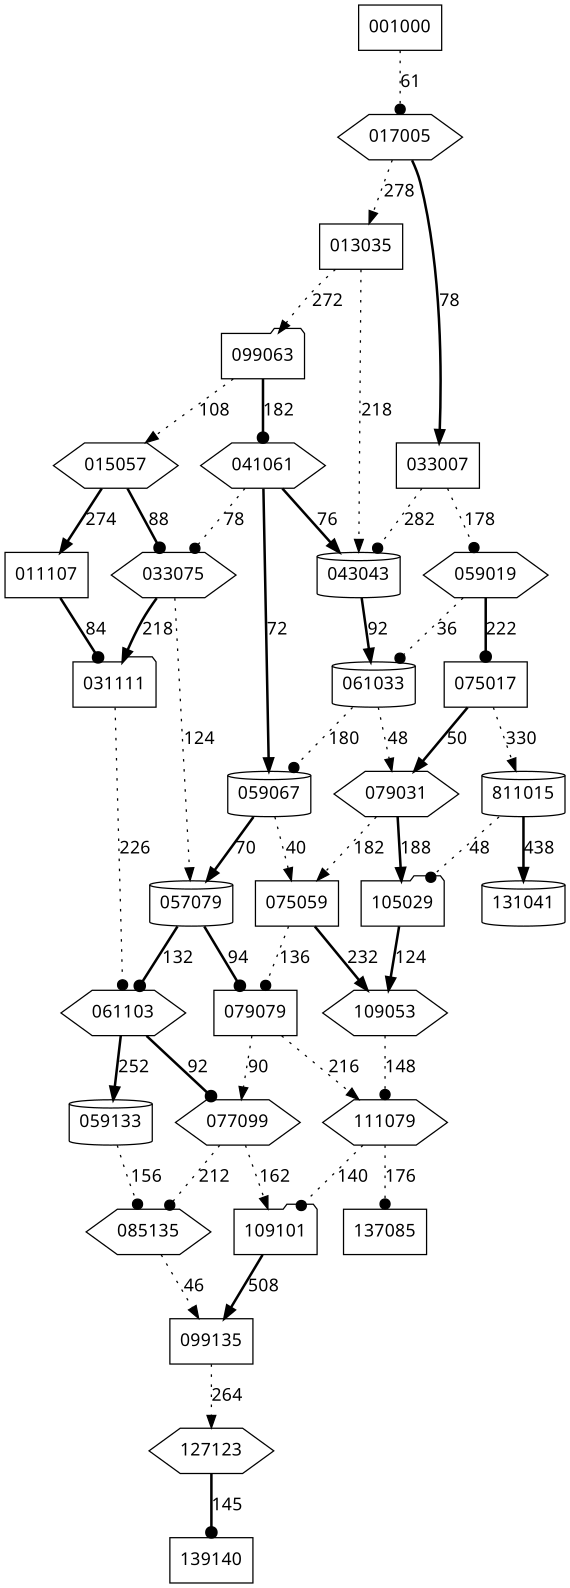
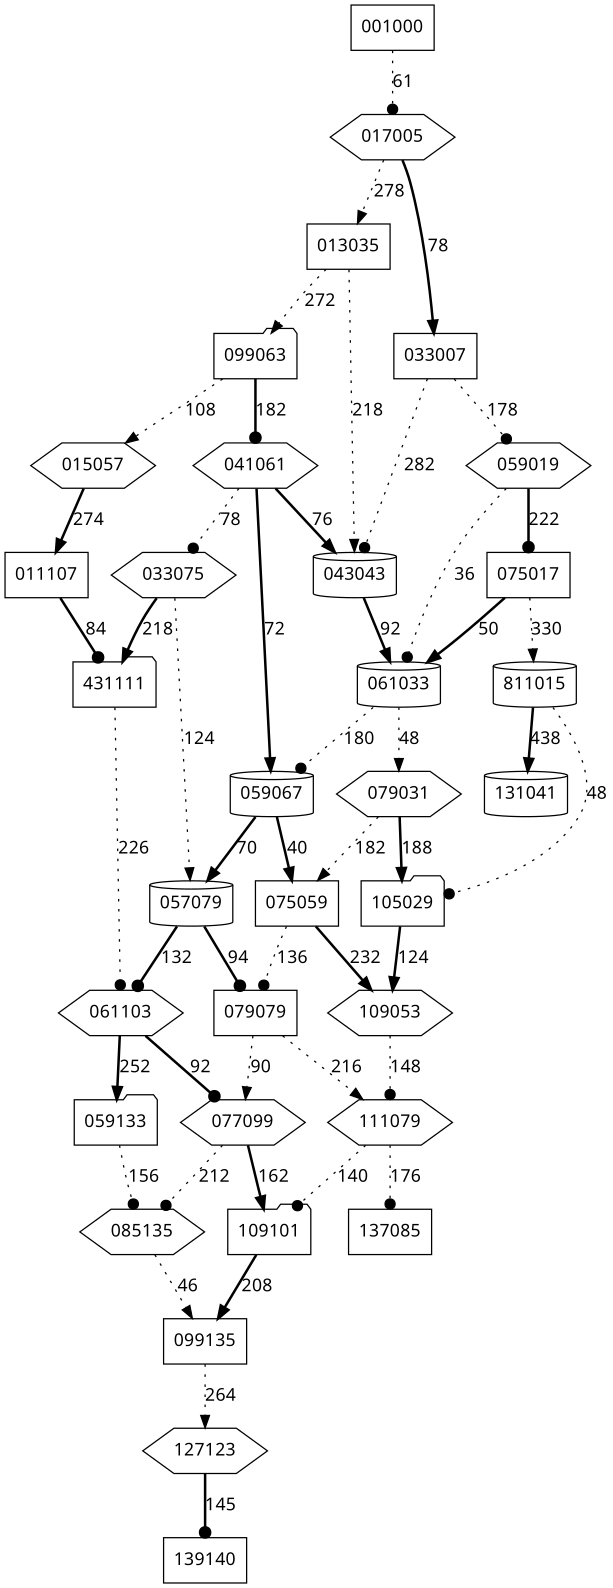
(142, 516) -> none
(115, 685) -> (115, 685)
(445, 734) -> (472, 627)
(281, 842) -> (283, 842)
(111, 1122) -> (116, 1122)
(255, 1171) -> (254, 1171)
(264, 1287) -> (257, 1287)
